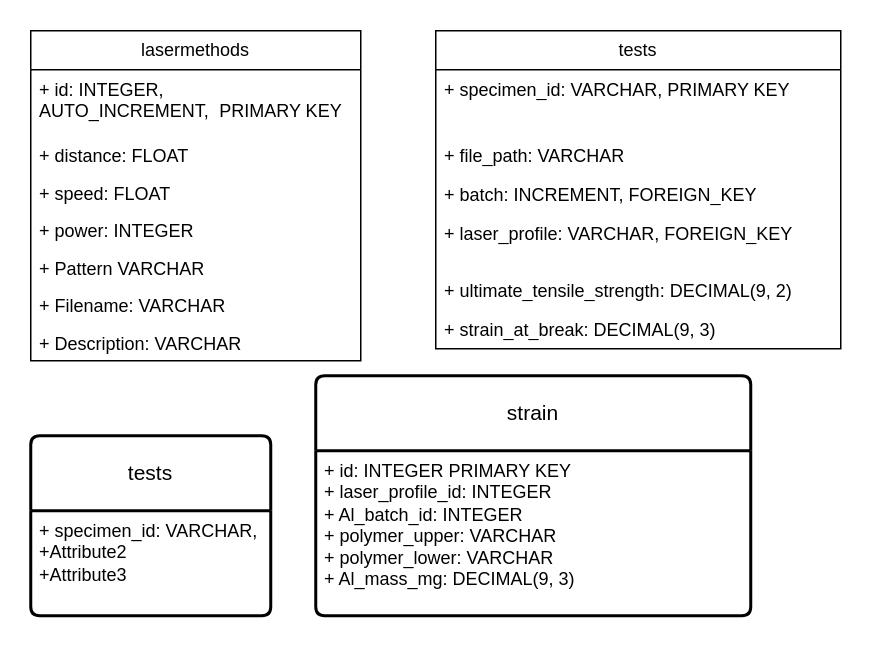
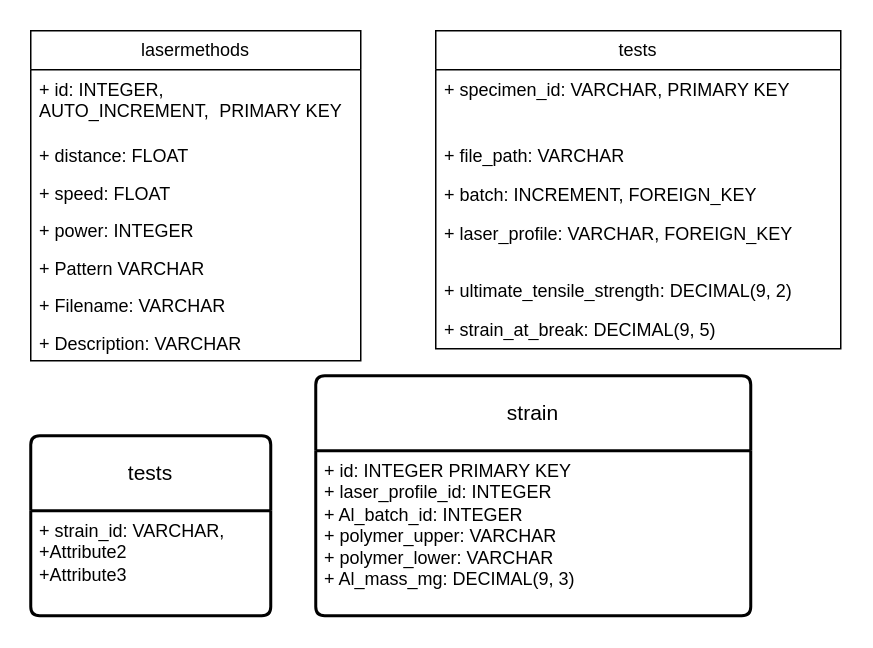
(592, 331) -> (592, 331)
(142, 554) -> (132, 554)
